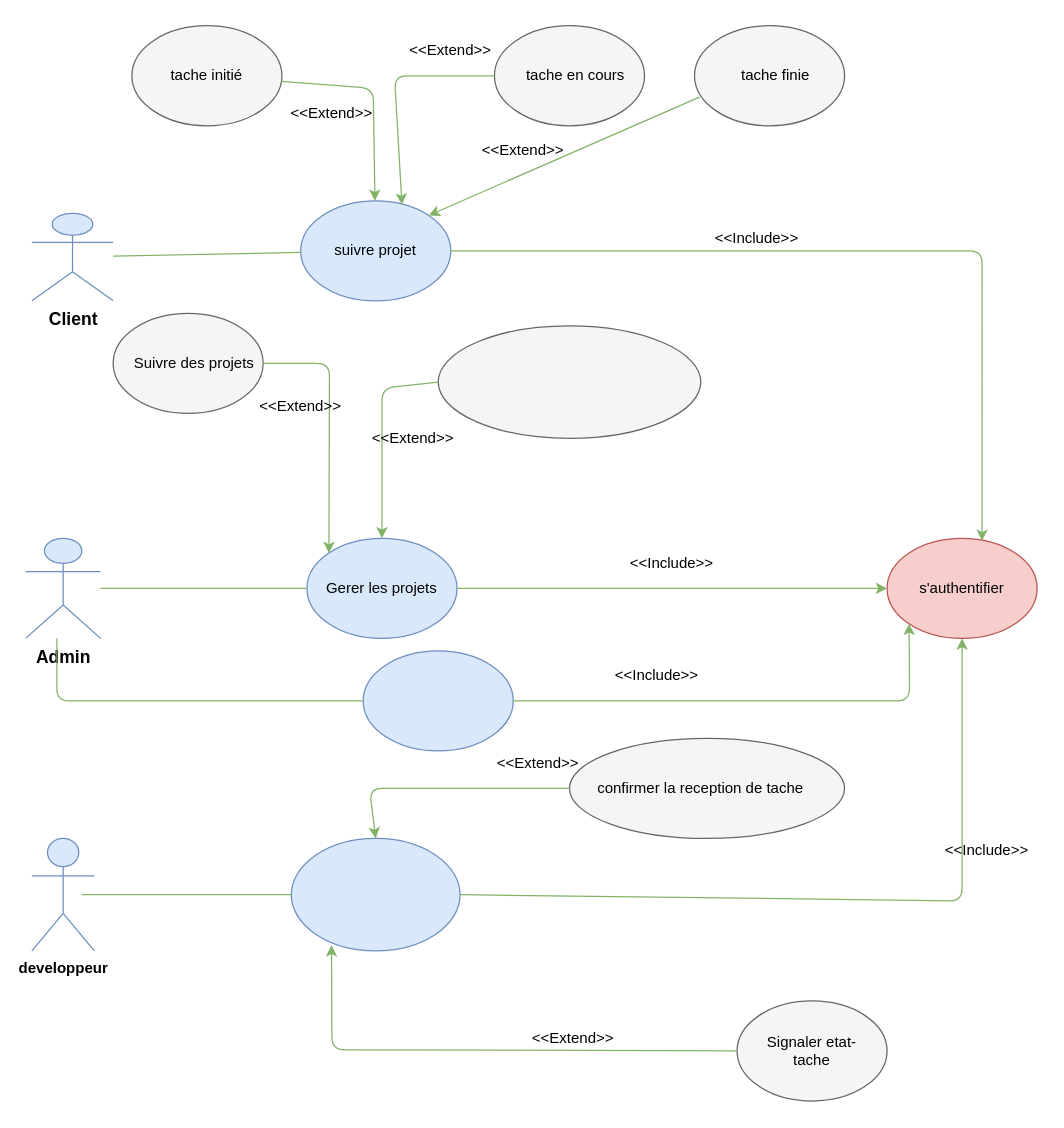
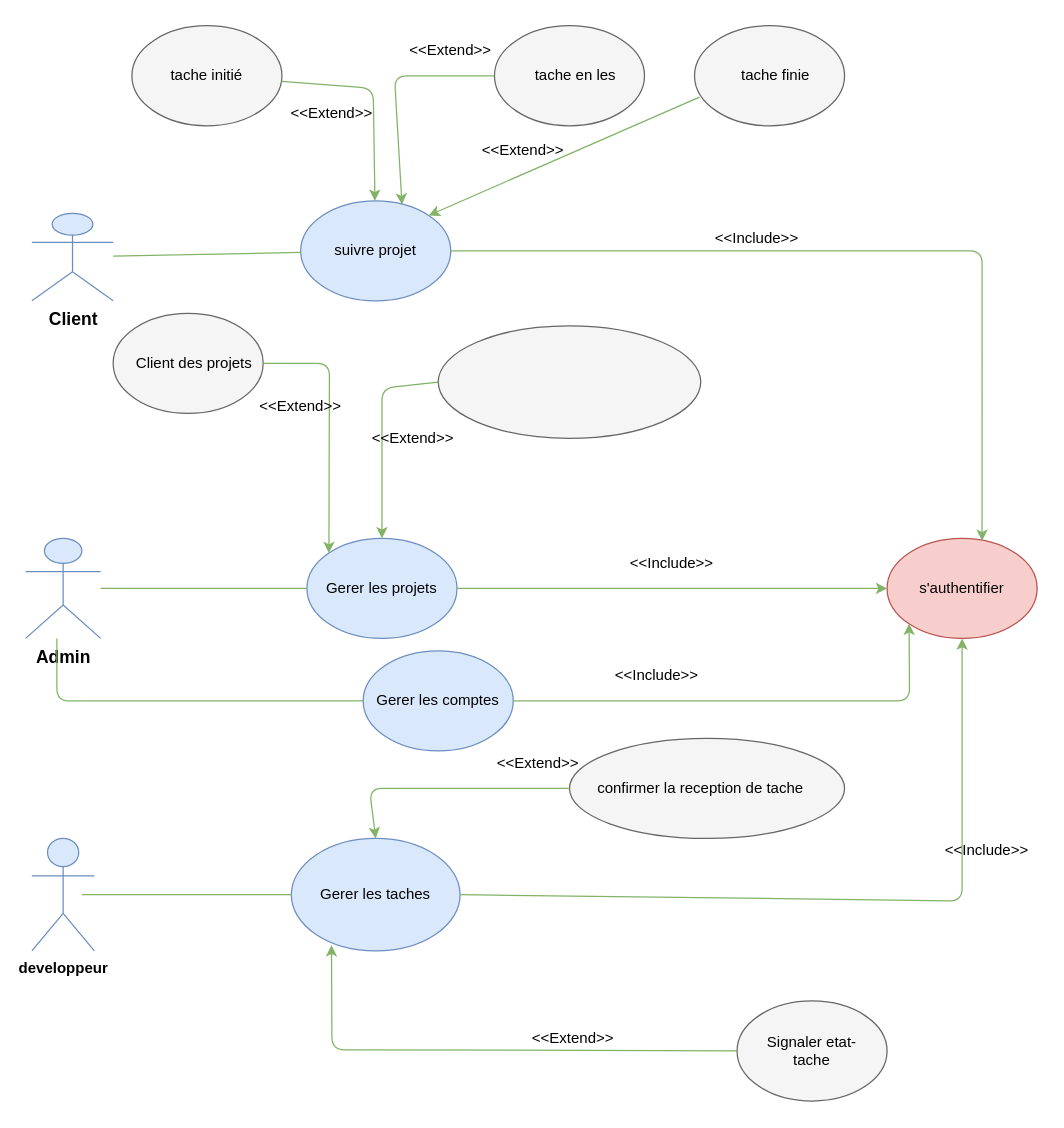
(576, 76) -> (576, 76)
(194, 363) -> (194, 363)
none -> (438, 701)
none -> (376, 894)
